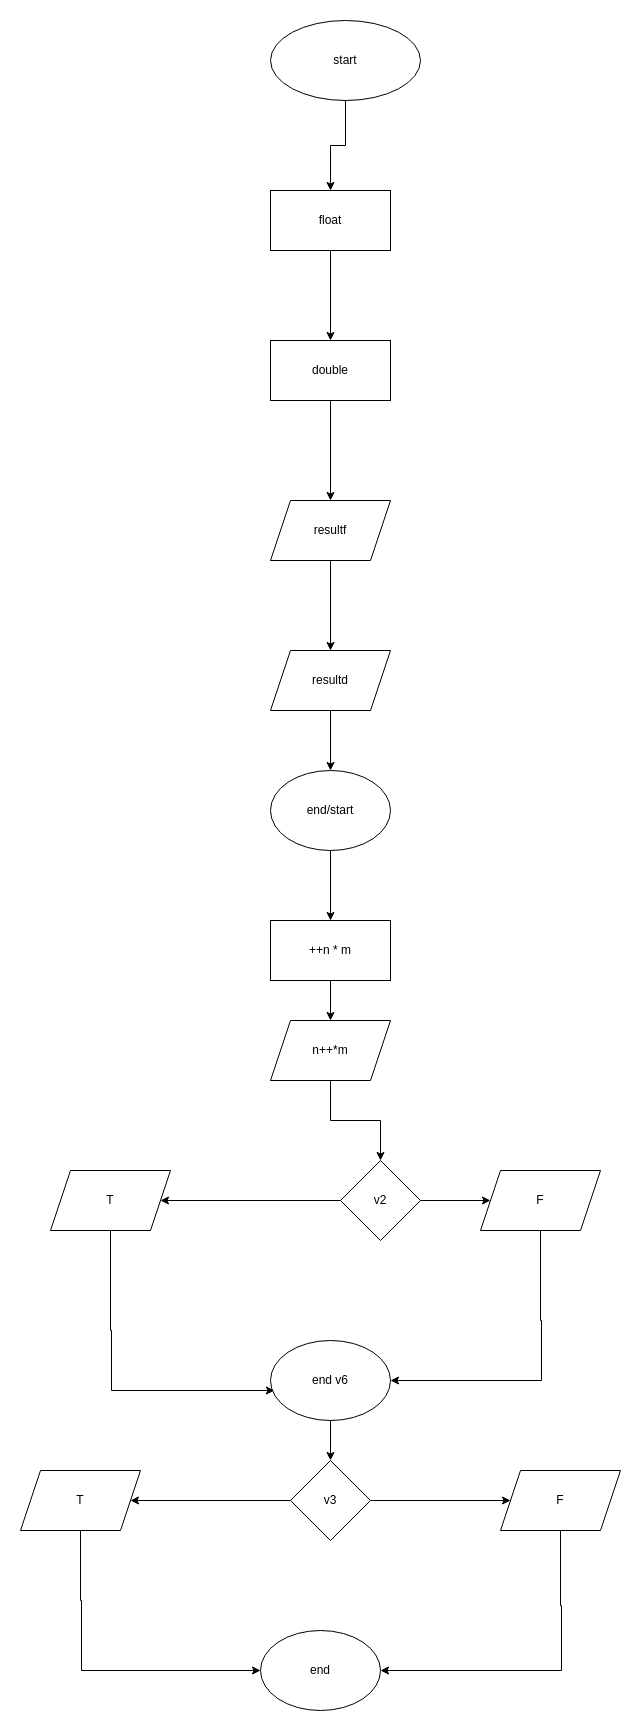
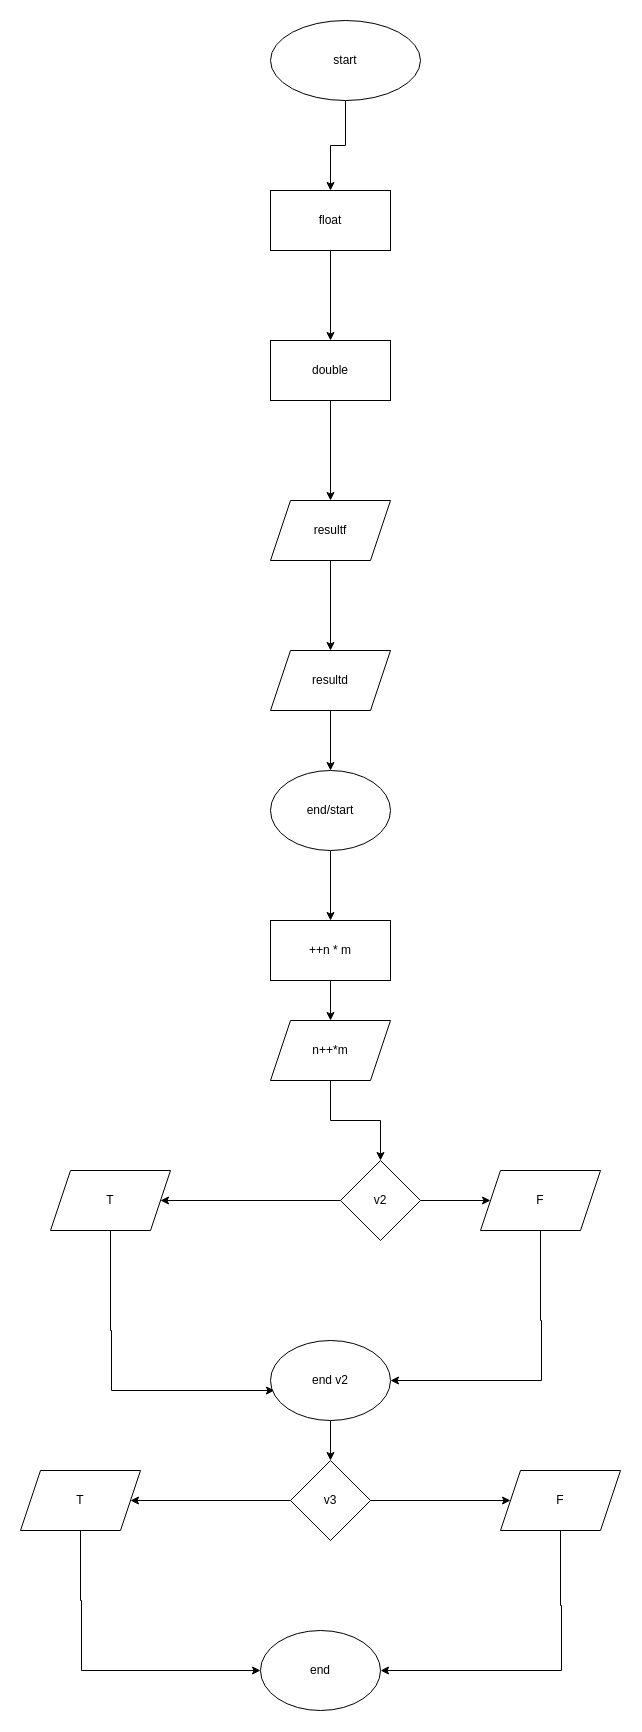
(331, 1381) -> (331, 1381)
